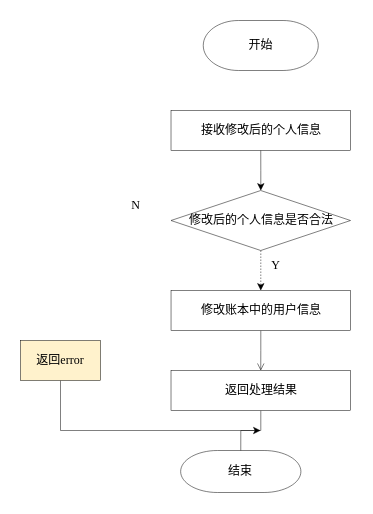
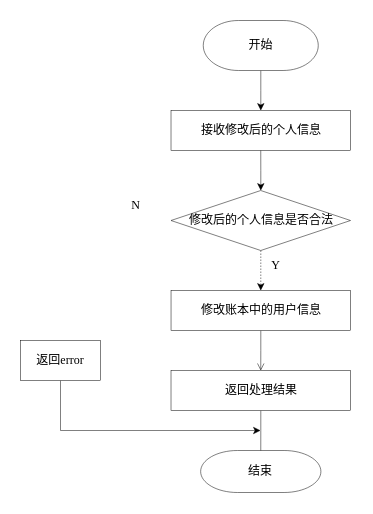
none -> (261, 103)
(61, 361) -> (61, 361)
(241, 472) -> (261, 472)
